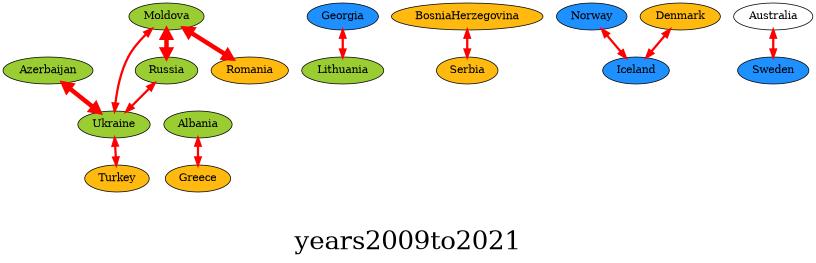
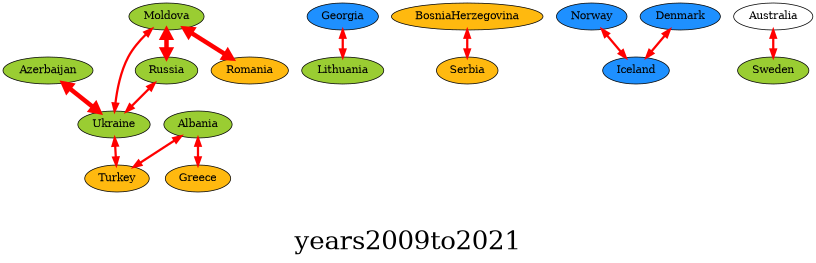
(680, 16) -> (680, 16)
(773, 70) -> (773, 70)
none -> (157, 152)
